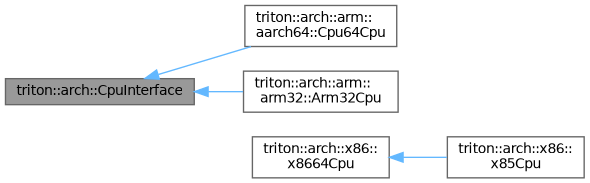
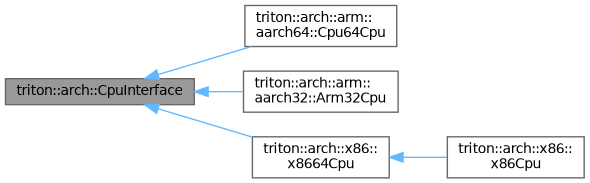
(321, 92) -> (321, 92)
none -> (205, 123)
(516, 157) -> (516, 157)
